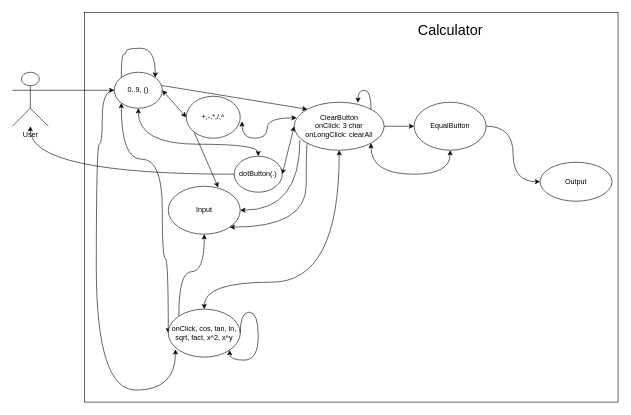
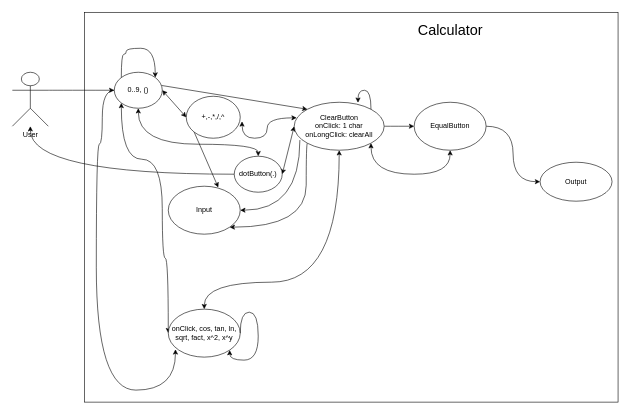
(339, 126) -> (339, 126)
(193, 272) -> none
